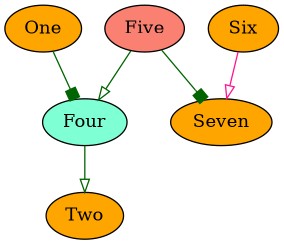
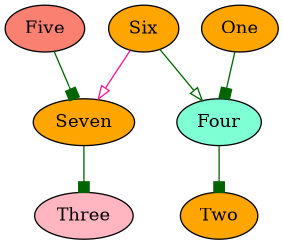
(118, 70) -> (177, 70)
(85, 163) -> (219, 163)
none -> (84, 216)
